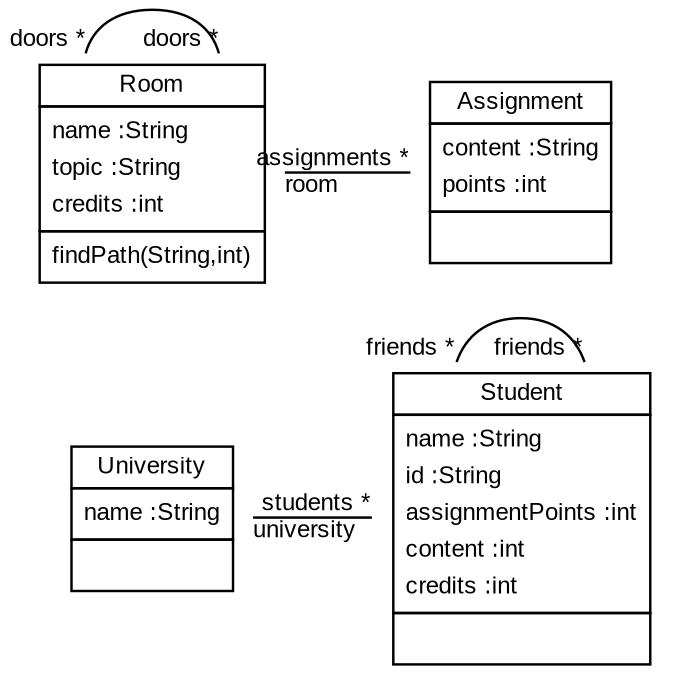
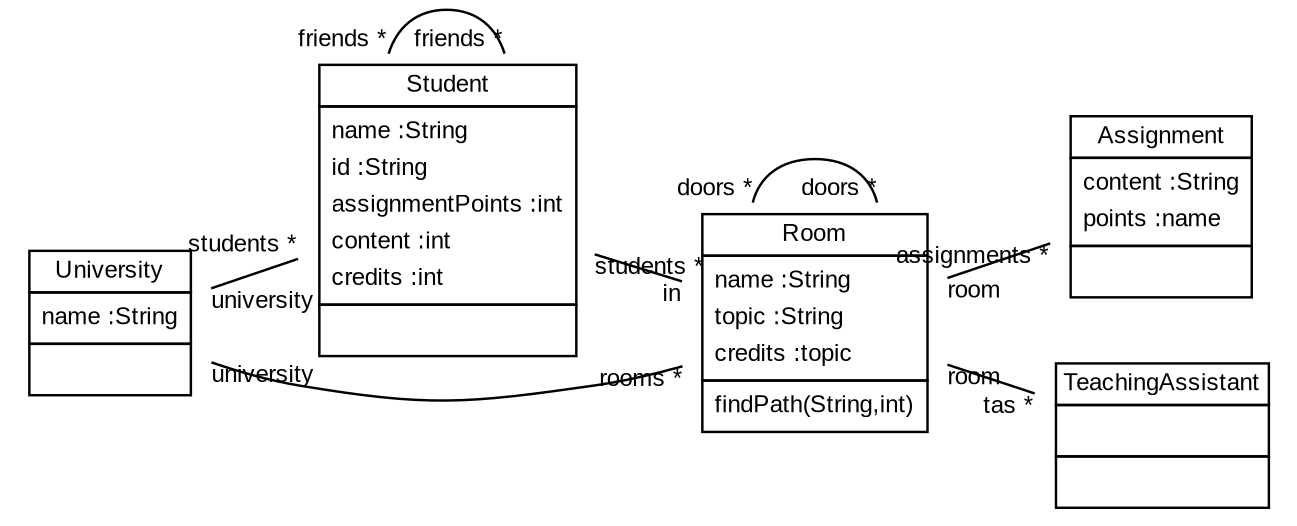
(495, 185) -> (1153, 219)
(108, 204) -> (784, 354)
none -> (638, 268)
none -> (446, 401)
none -> (1161, 434)
